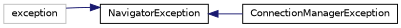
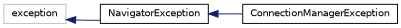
(78, 8) -> (88, 20)
